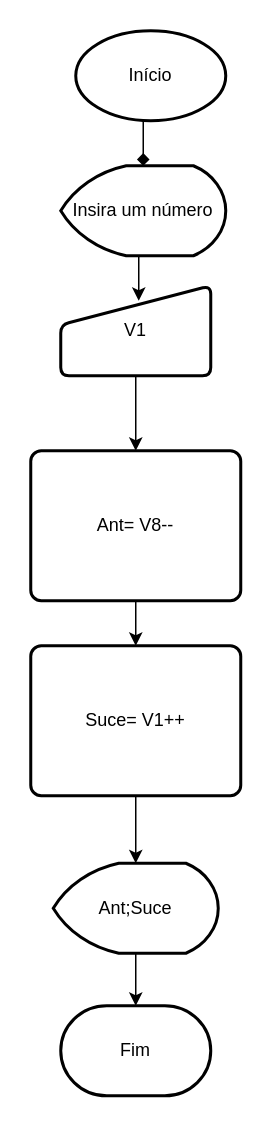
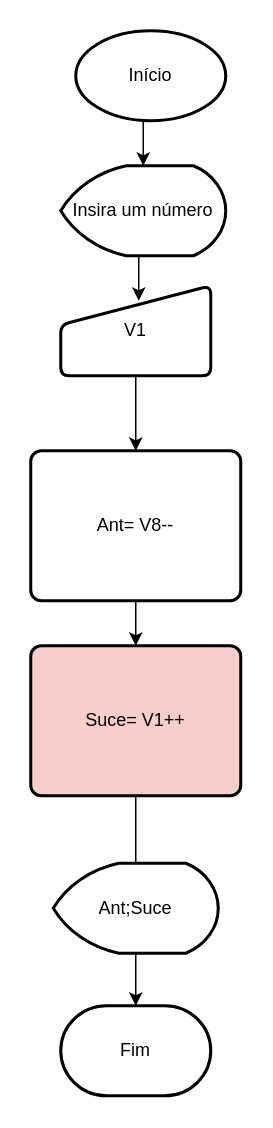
(143, 153) -> (143, 154)
(136, 721) -> (136, 721)
(136, 852) -> (136, 856)
